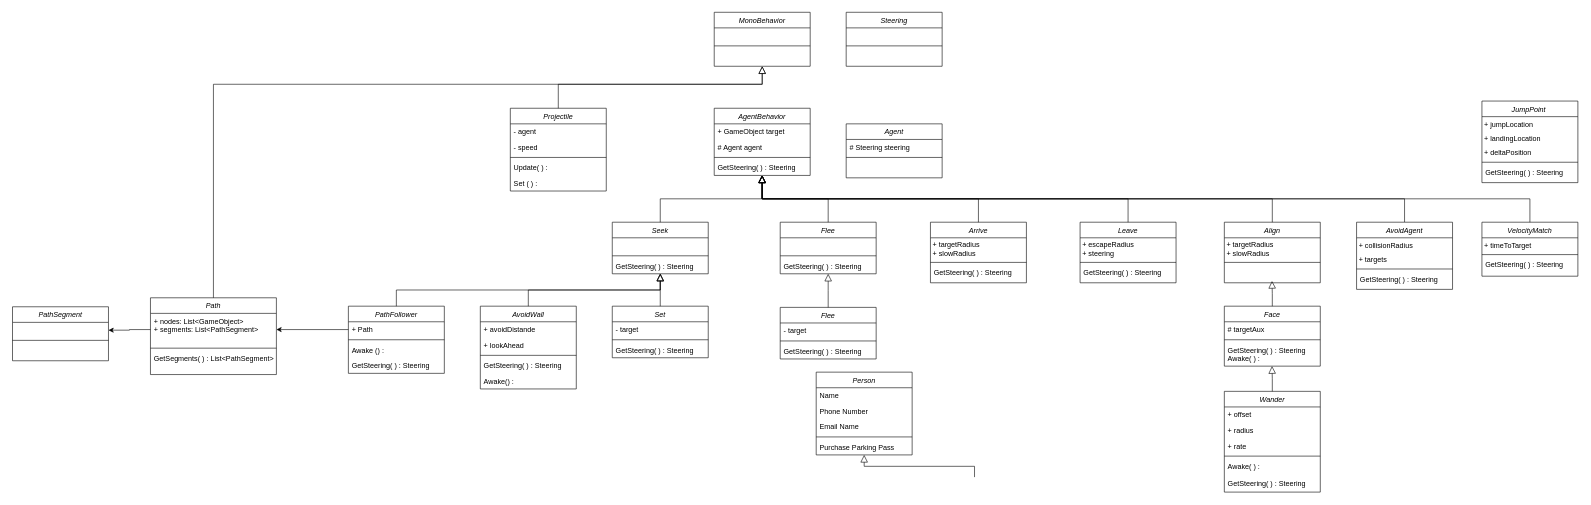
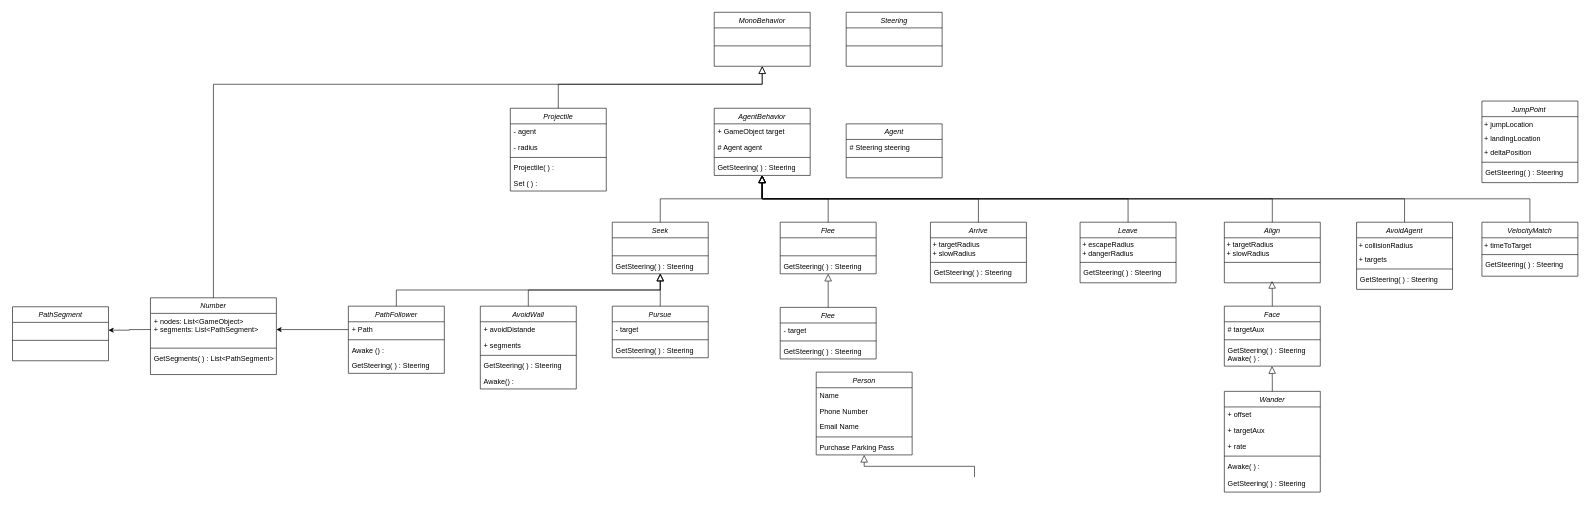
(527, 148) -> (528, 148)
(533, 168) -> (539, 168)
(1109, 245) -> (1109, 245)
(213, 306) -> (213, 306)
(660, 314) -> (660, 314)
(504, 346) -> (503, 346)
(1242, 431) -> (1249, 431)
